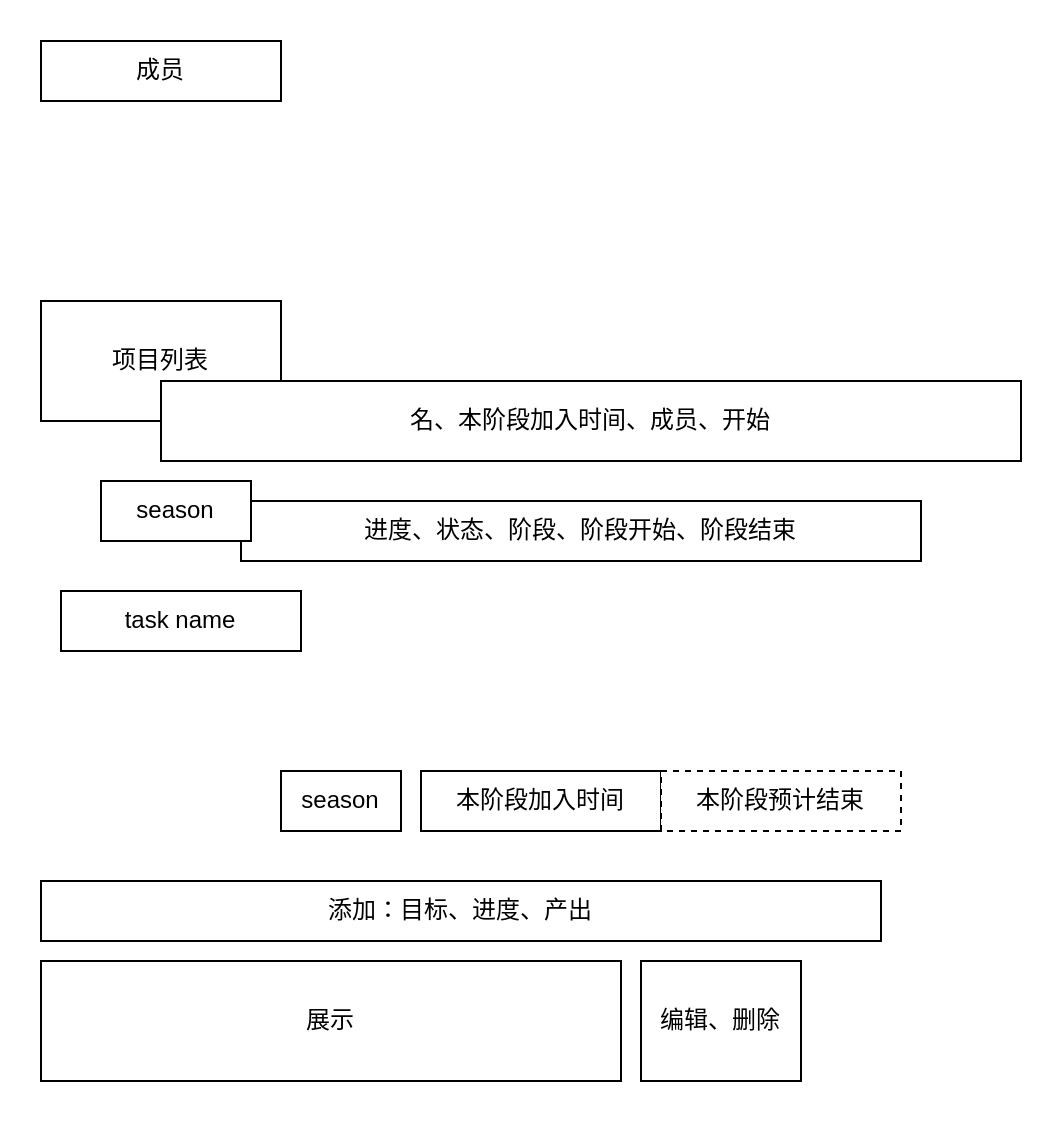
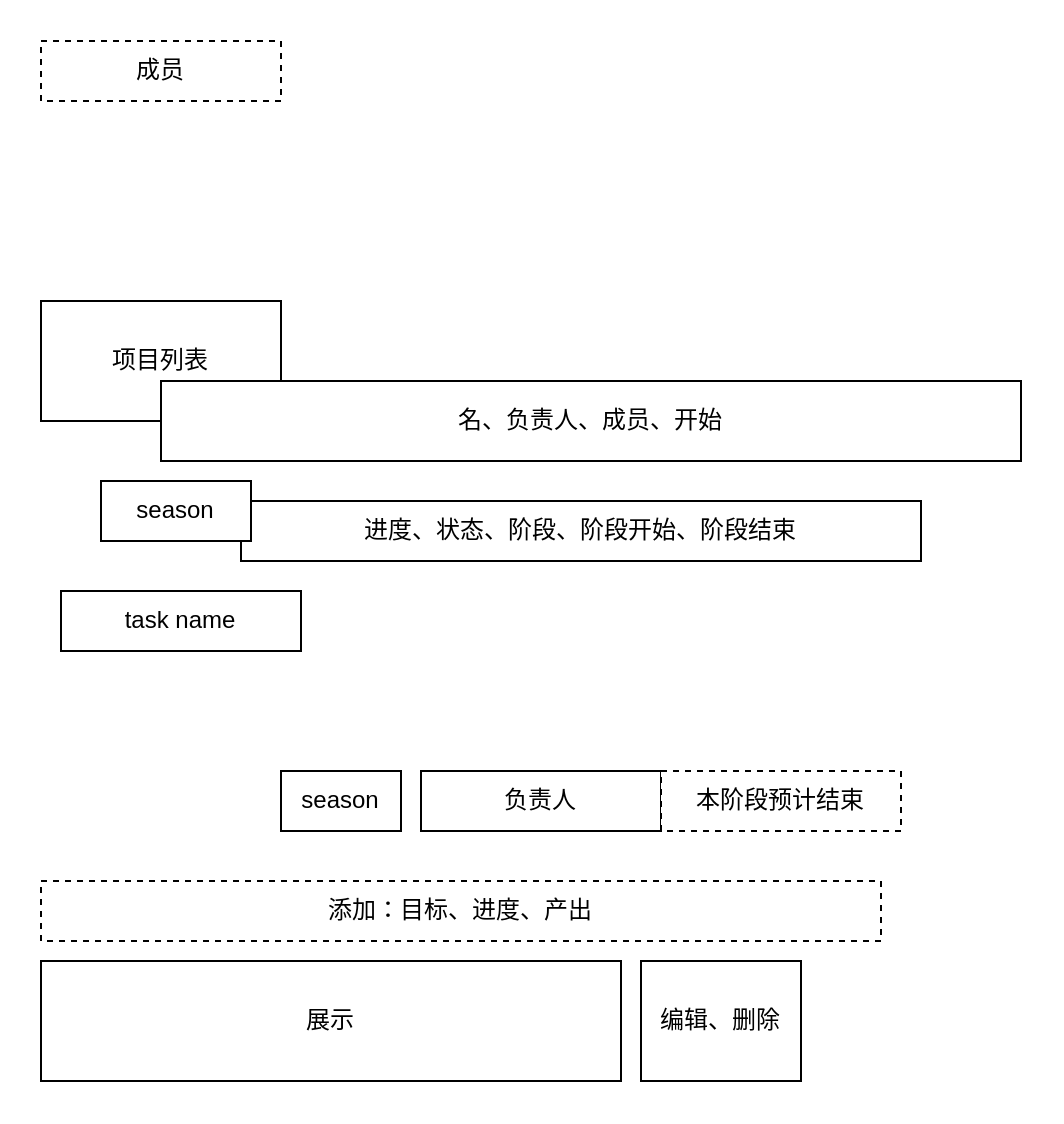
(161, 71) -> (161, 71)
(591, 421) -> (591, 421)
(541, 801) -> (541, 801)
(461, 911) -> (461, 911)
